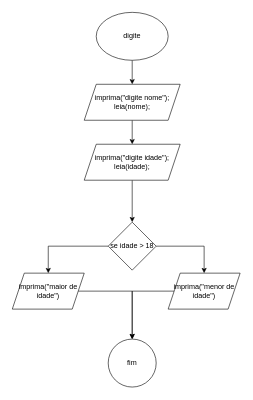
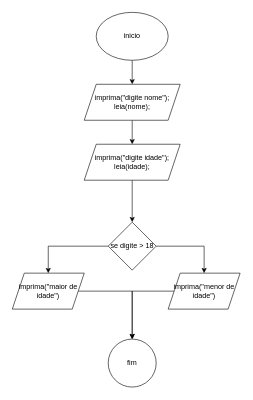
(132, 36) -> (132, 36)
(132, 246) -> (132, 246)
